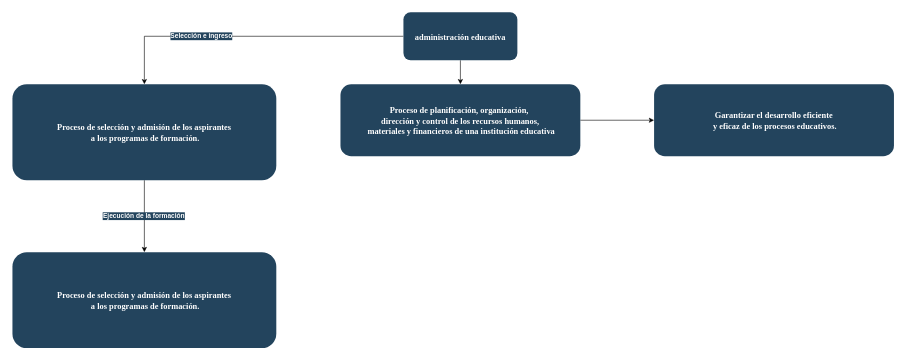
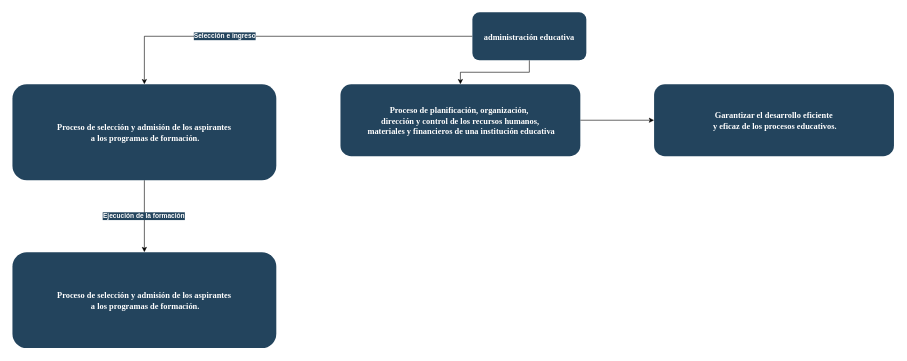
(461, 36) -> (530, 36)
